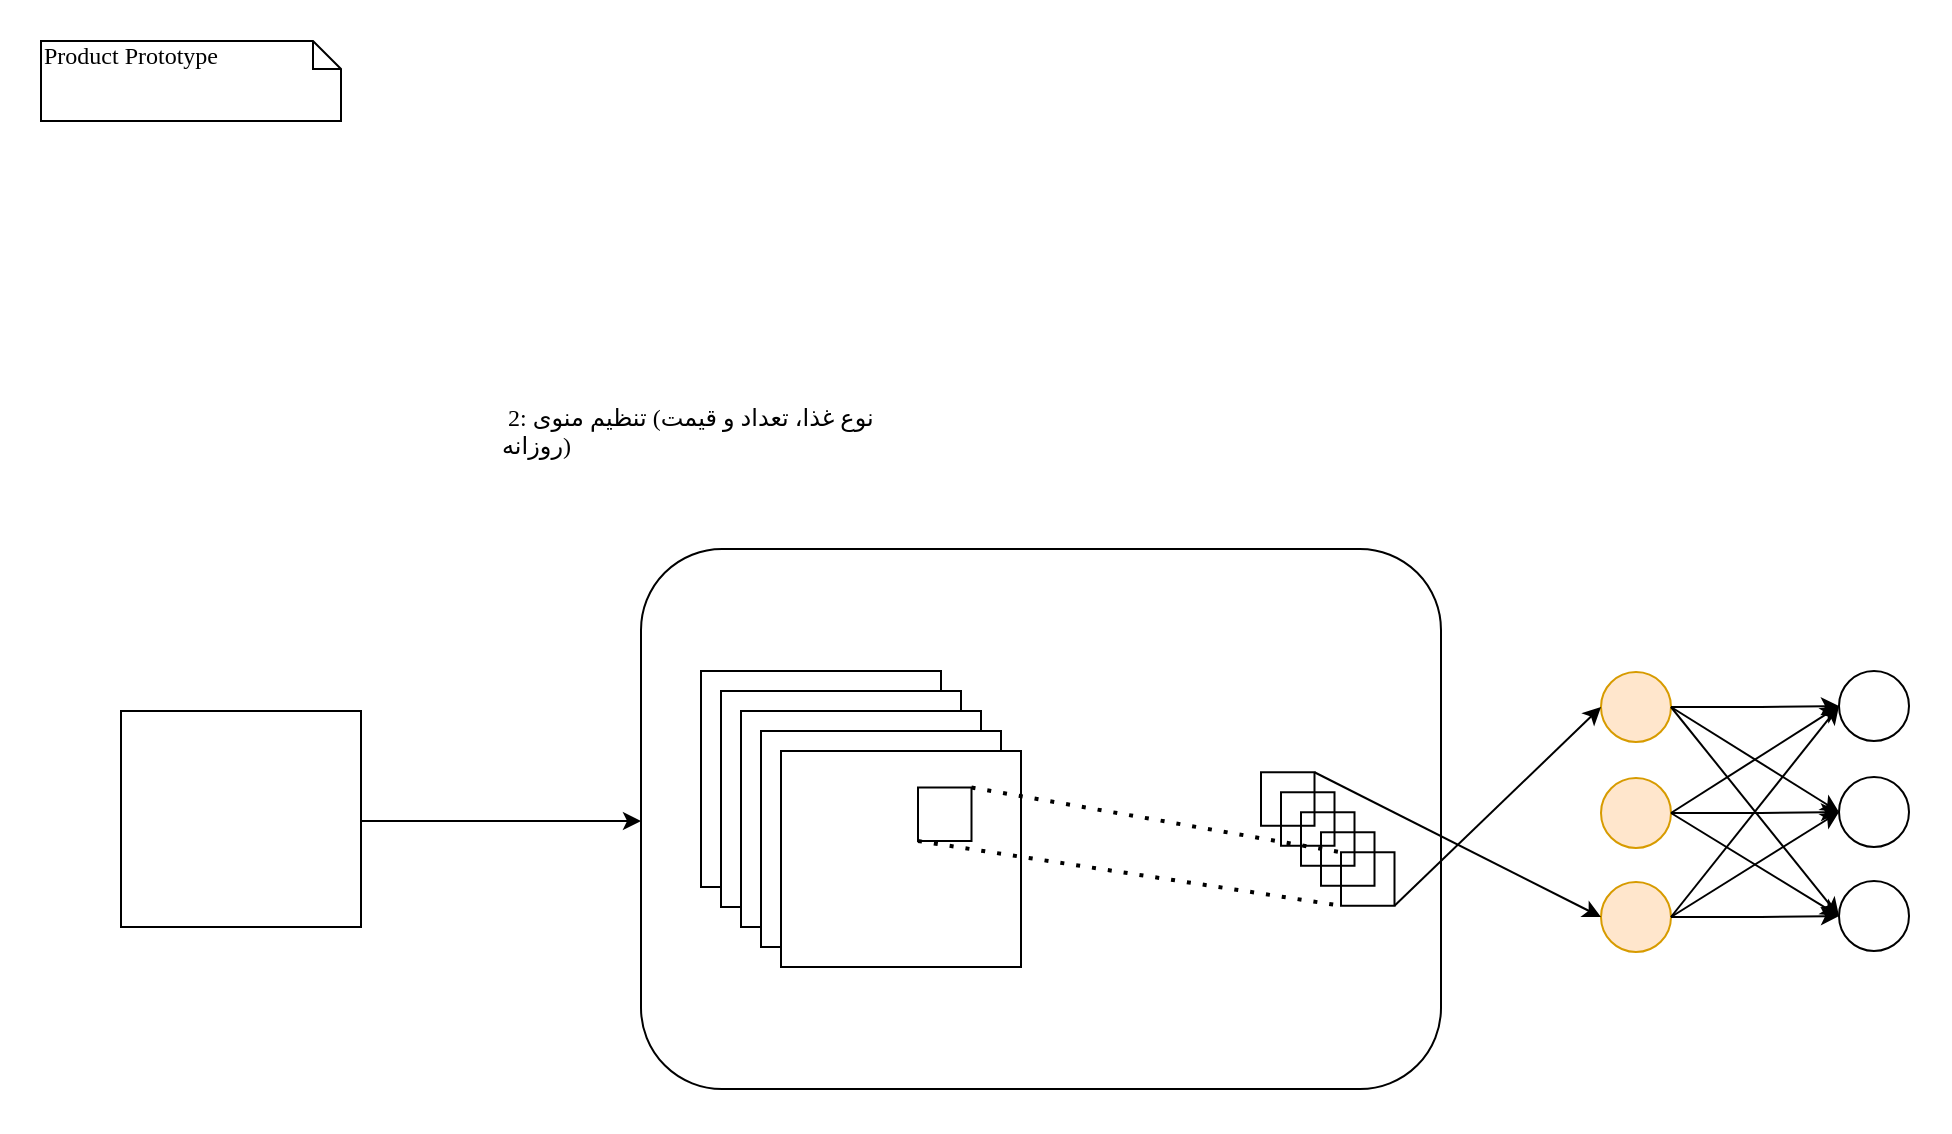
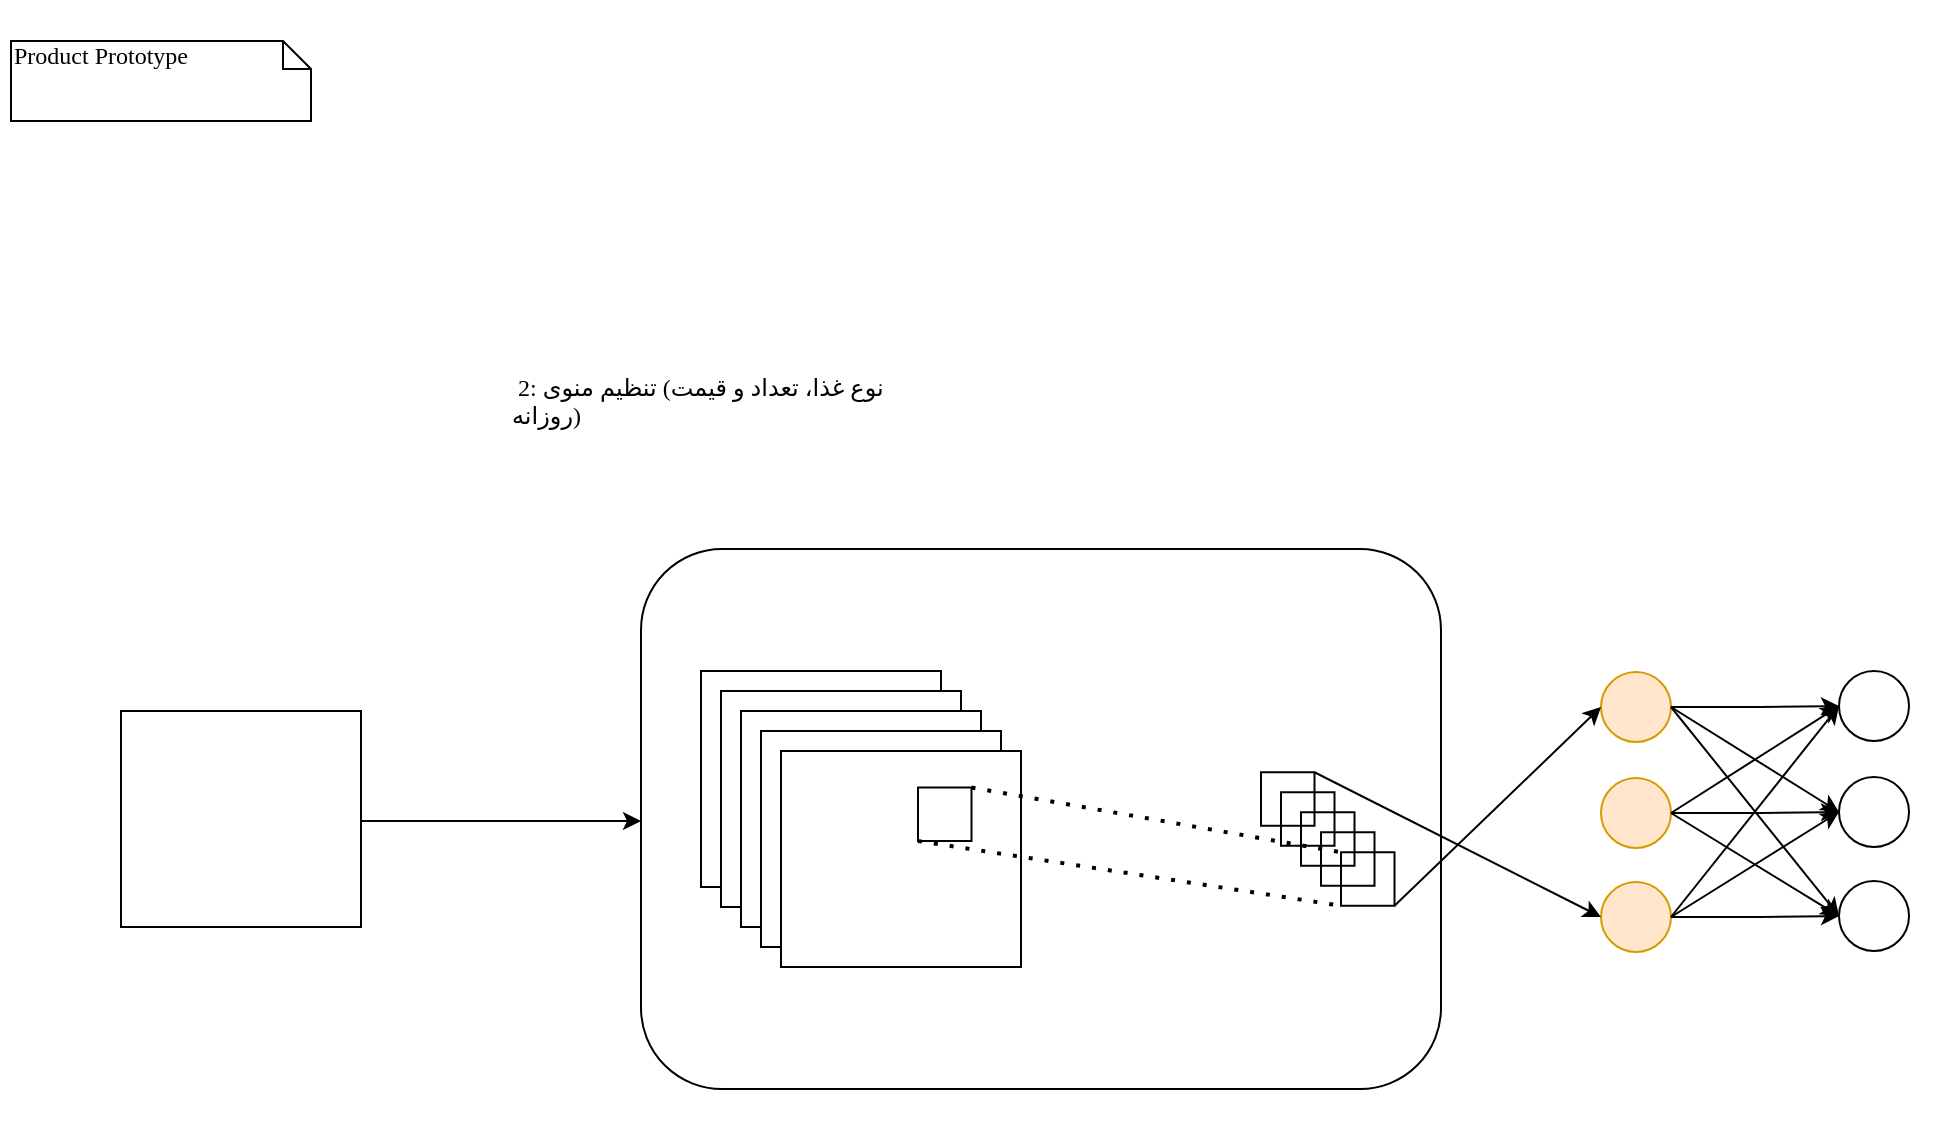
(191, 81) -> (161, 81)
(715, 421) -> (725, 391)
